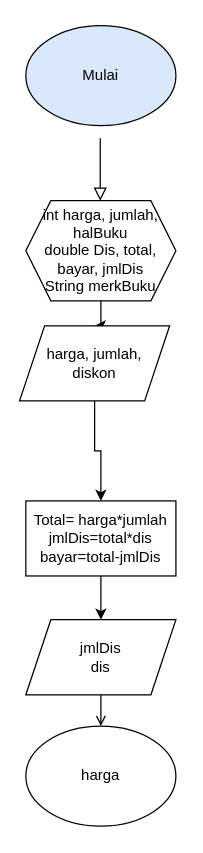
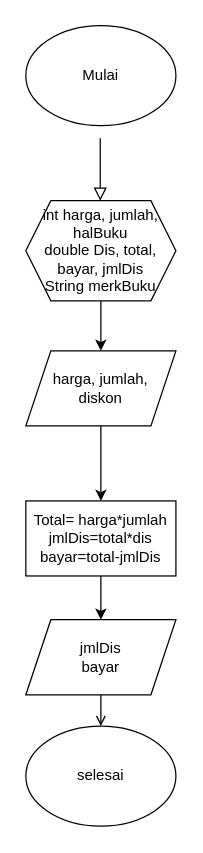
(101, 76) -> (101, 76)
(94, 363) -> (101, 388)
(101, 657) -> (101, 657)
(101, 776) -> (101, 776)
